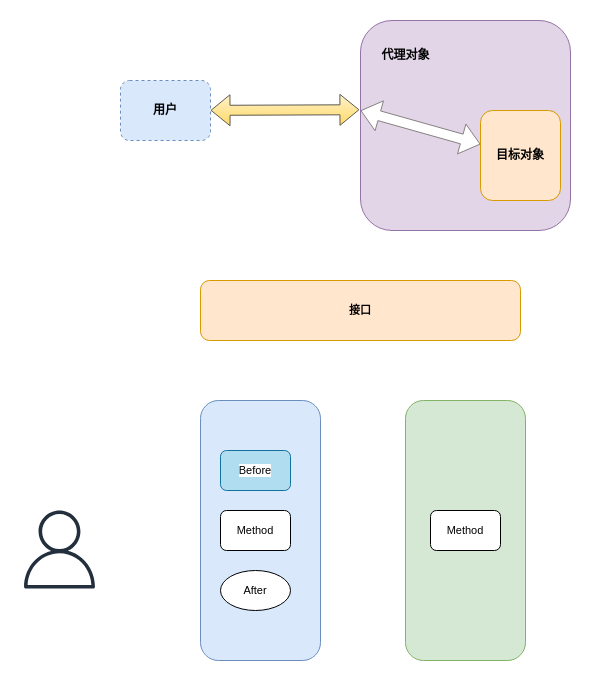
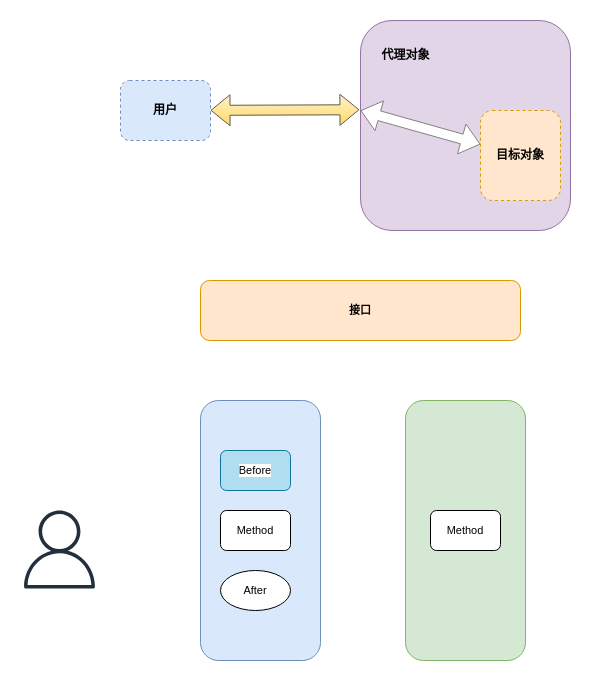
(521, 156) -> (521, 156)
